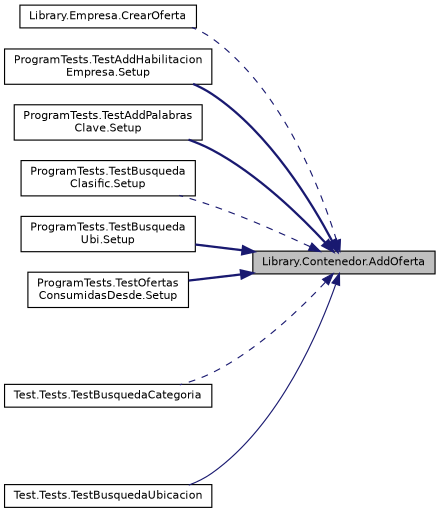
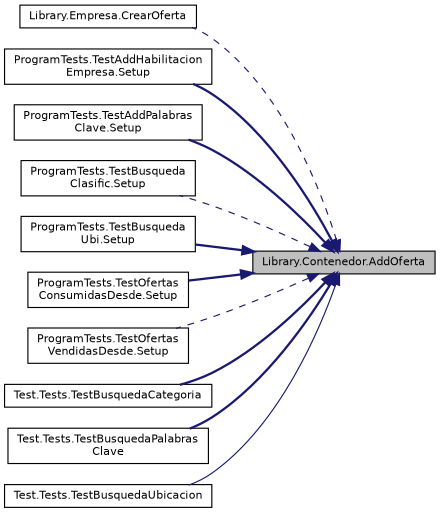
(259, 343) -> (259, 343)
none -> (108, 346)
none -> (108, 446)
